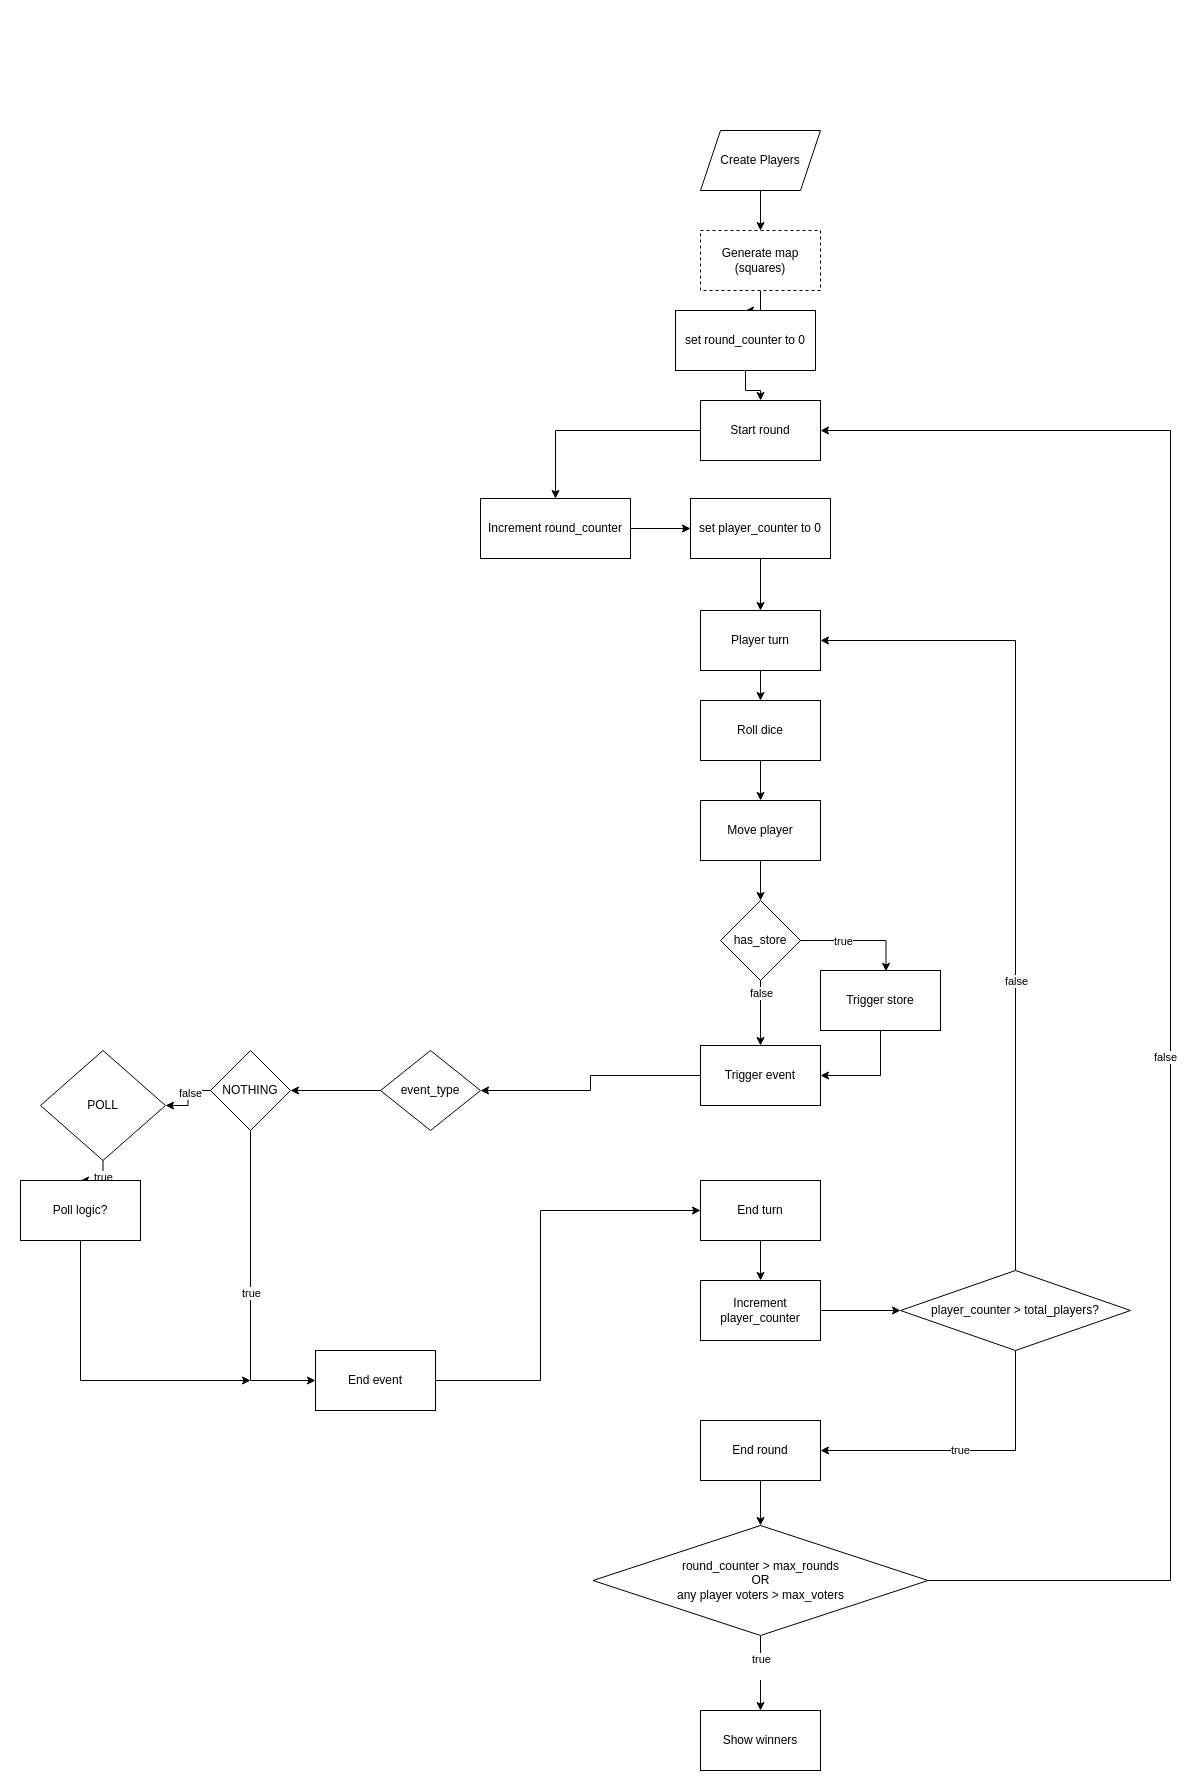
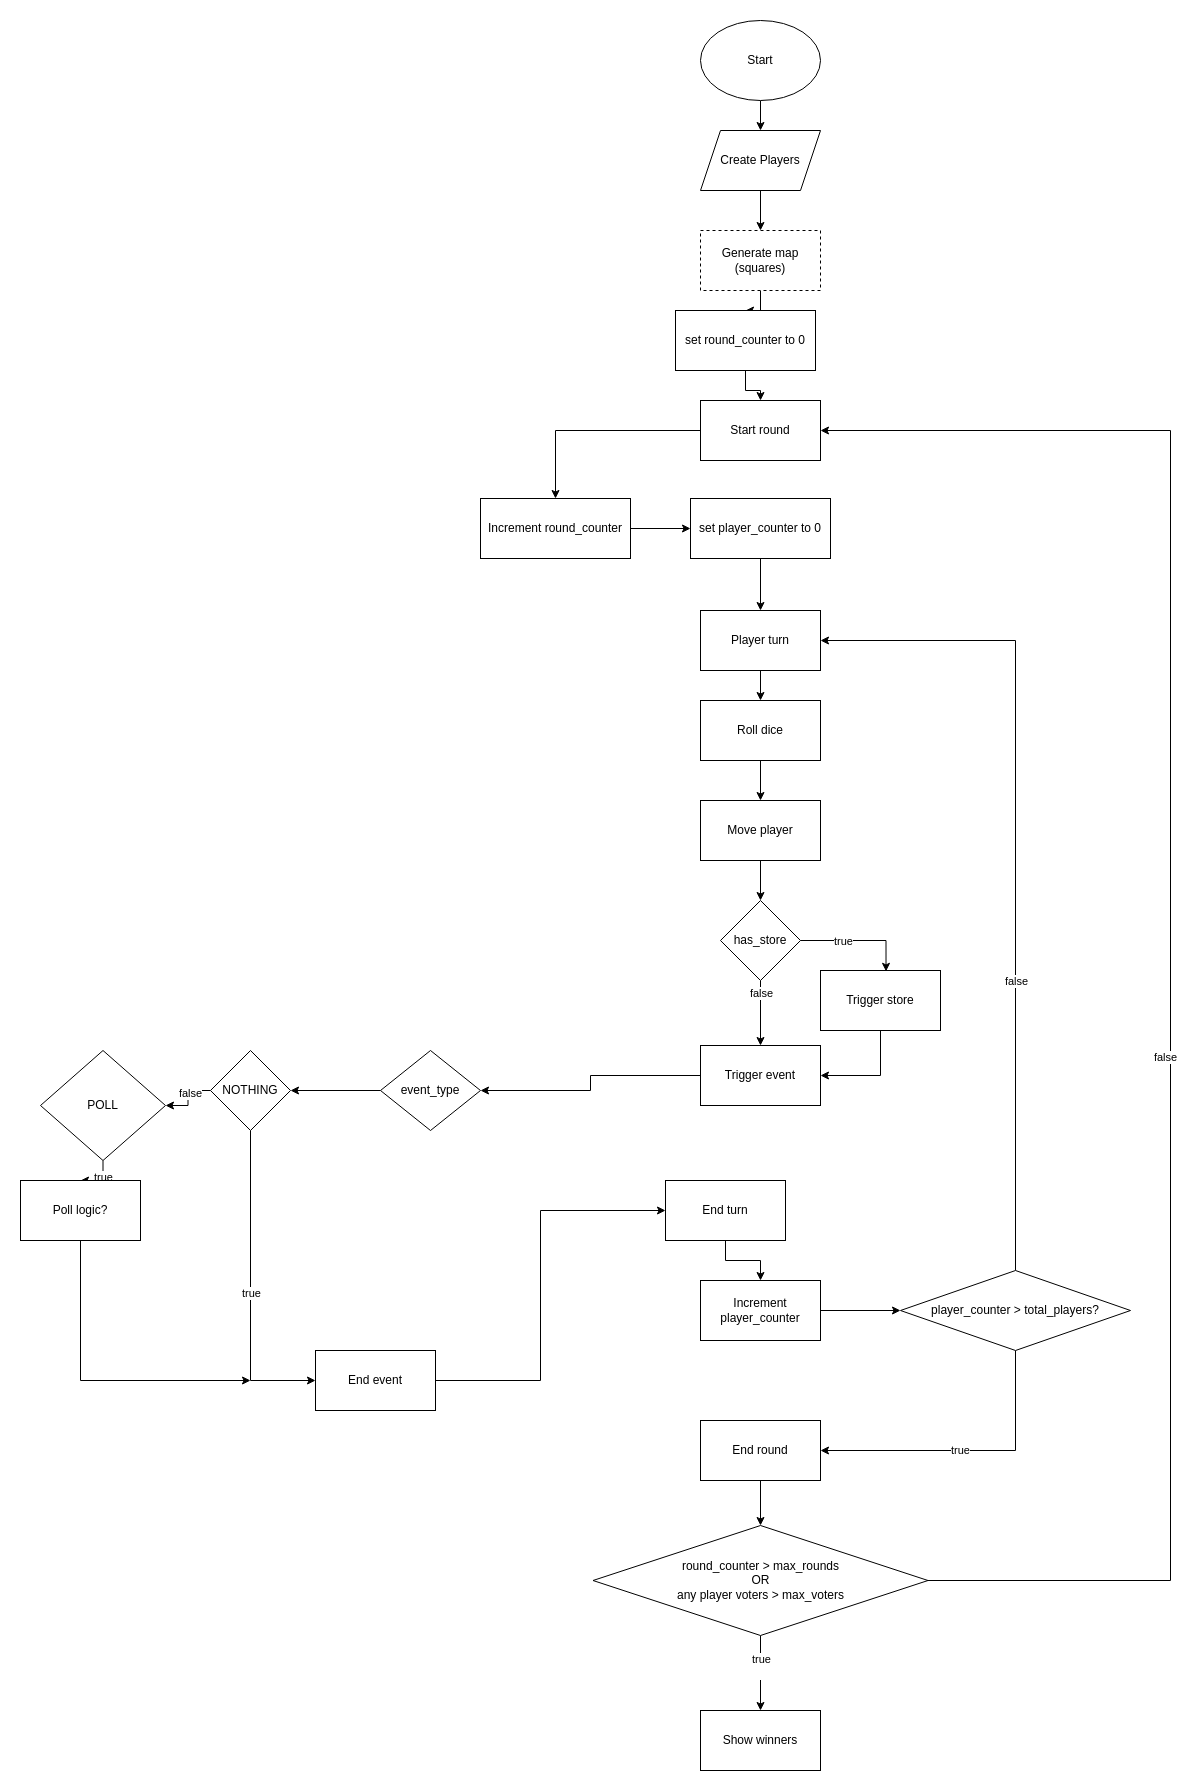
none -> (761, 61)
none -> (761, 120)
(761, 1211) -> (726, 1211)
